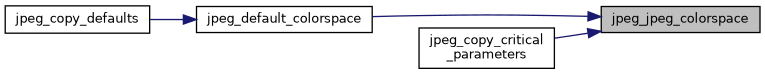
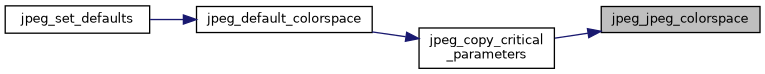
(480, 15) -> (389, 34)
(77, 20) -> (77, 20)
